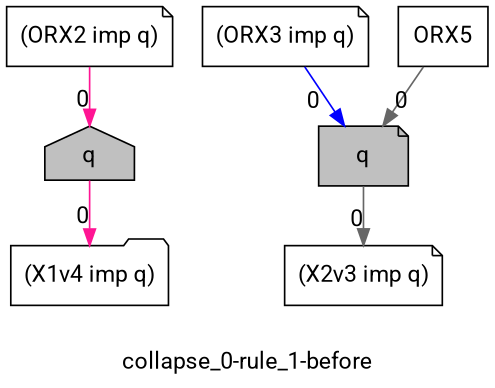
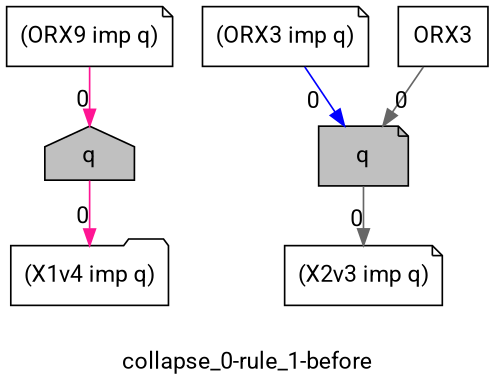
(90, 37) -> (90, 37)
(443, 37) -> (443, 37)
